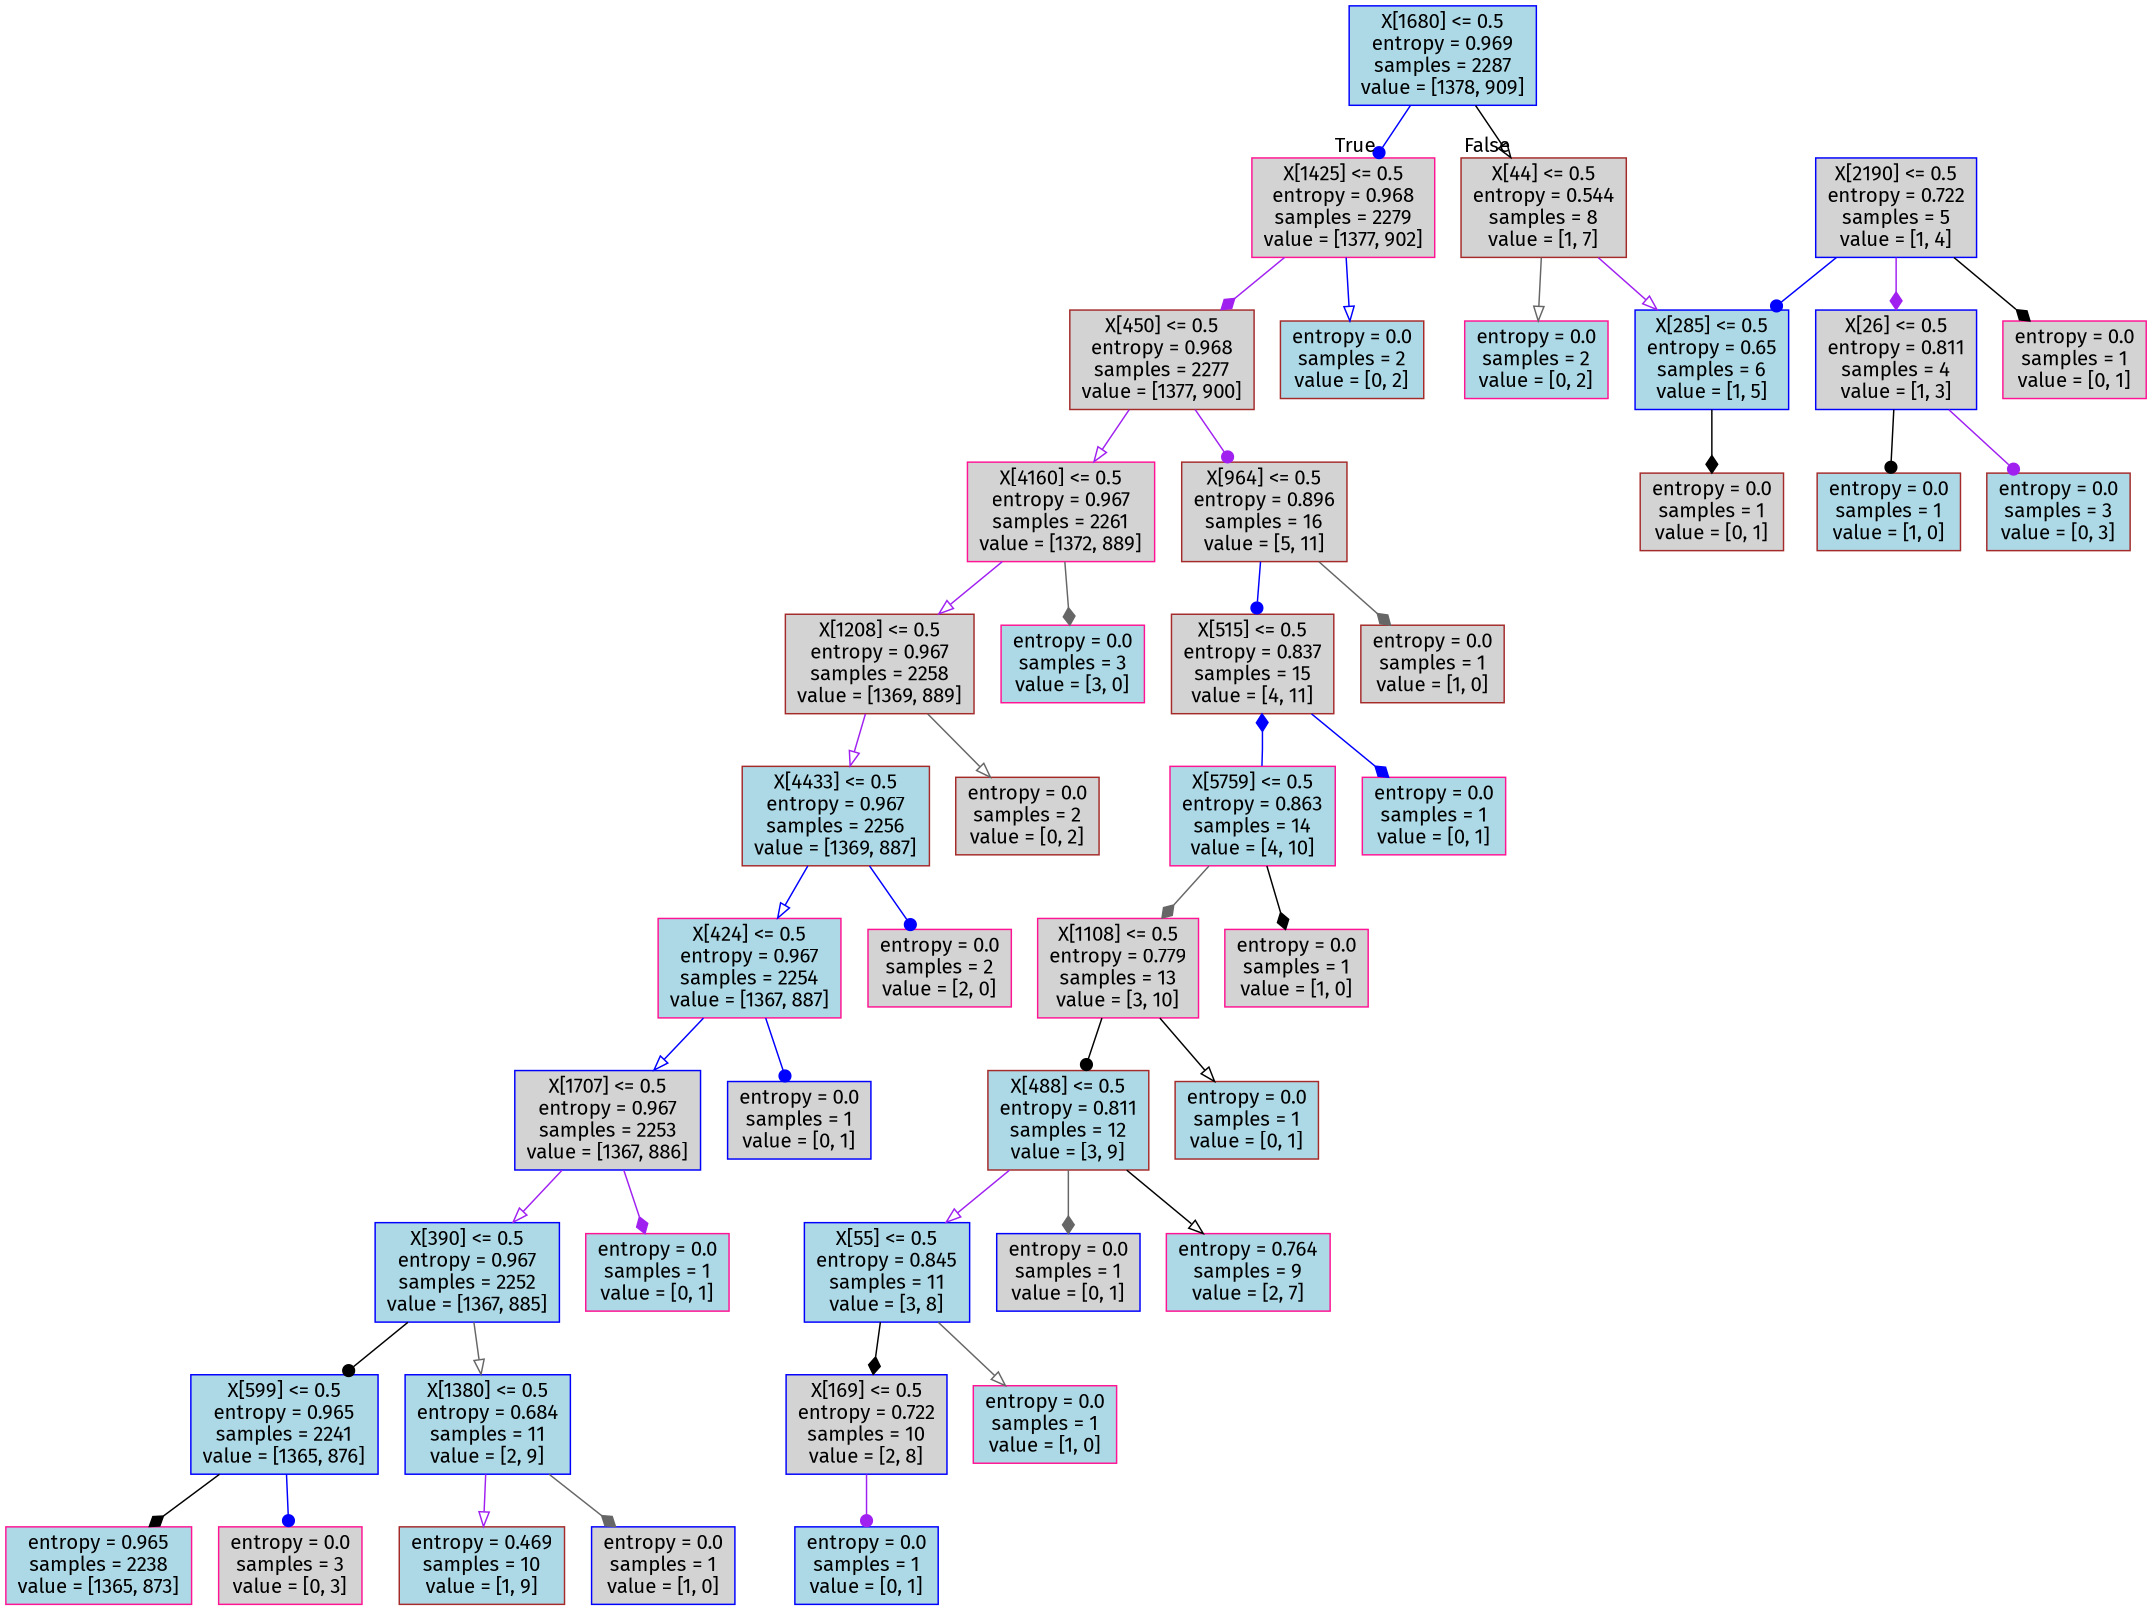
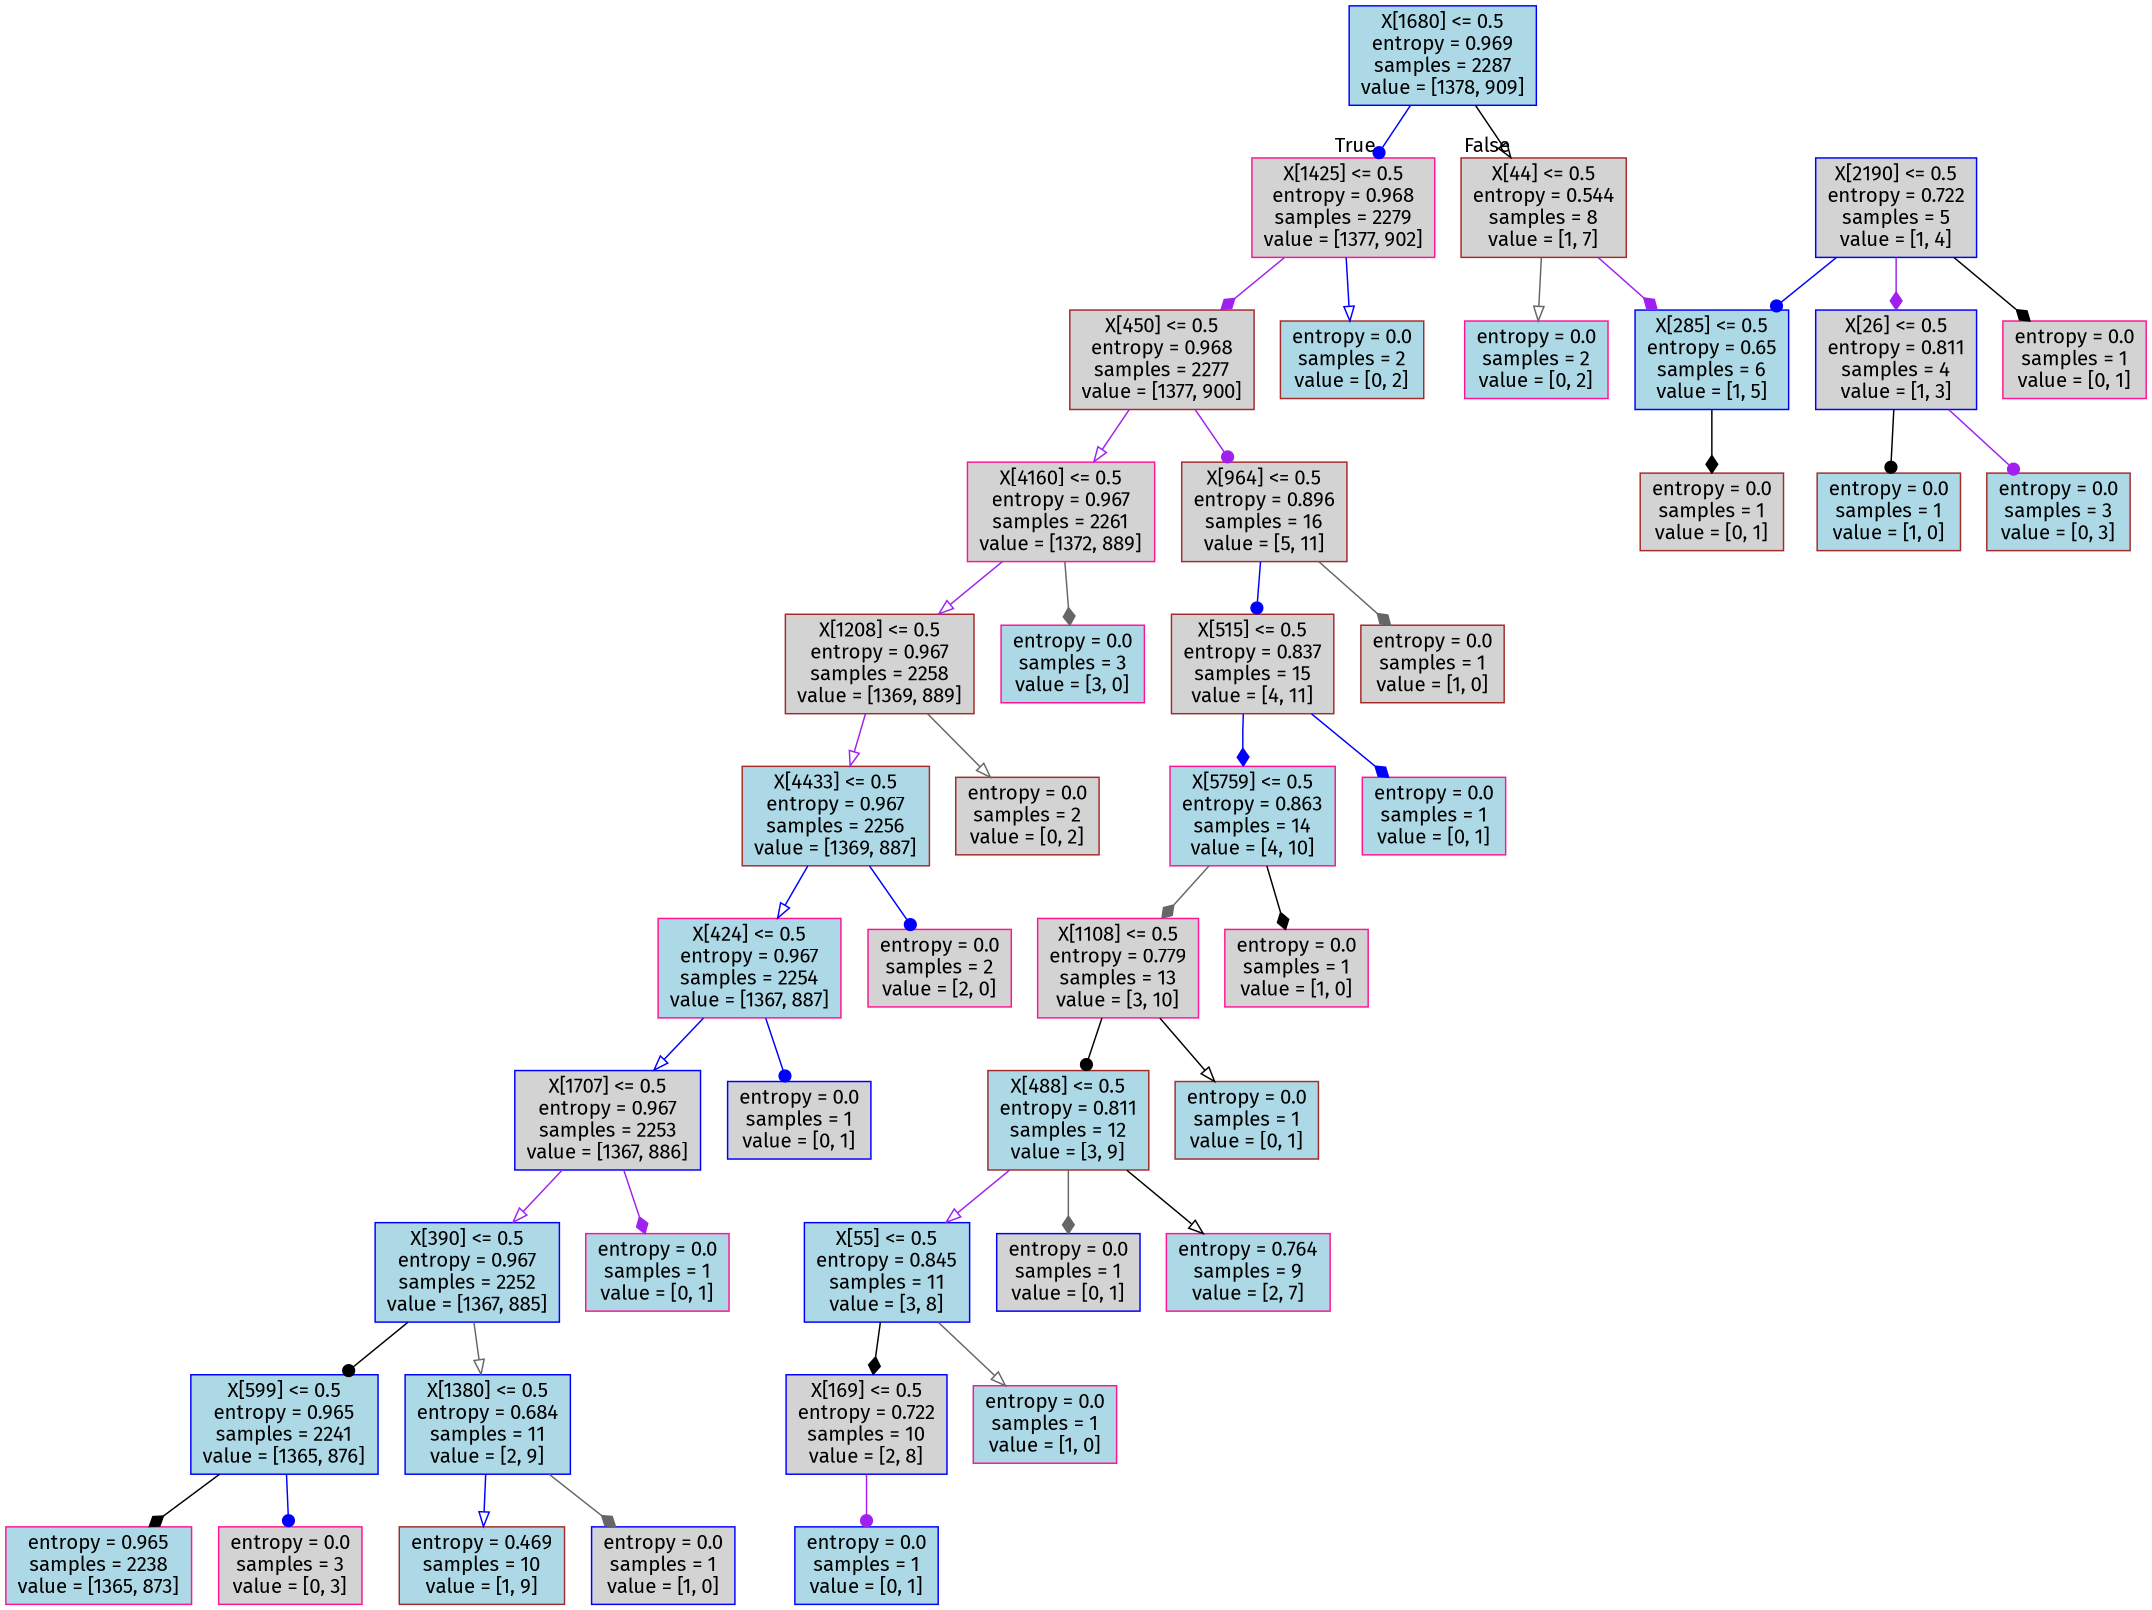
(1622, 279) -> (1622, 279)
(1262, 749) -> (1243, 731)
(485, 1493) -> (485, 1493)
